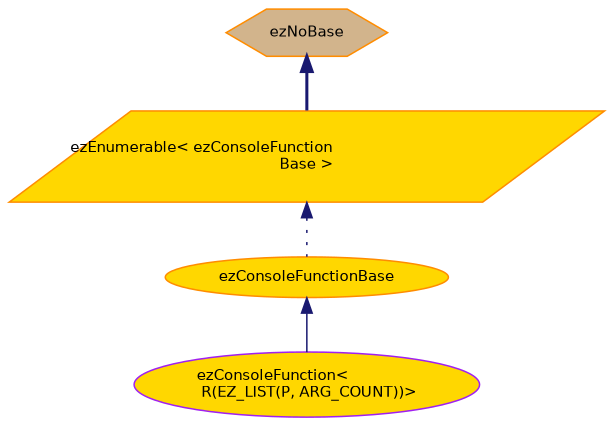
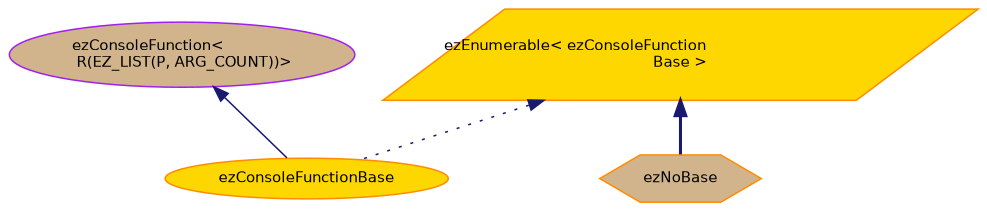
(307, 91) -> (680, 135)
(307, 333) -> (256, 128)
(307, 385) -> (182, 55)
